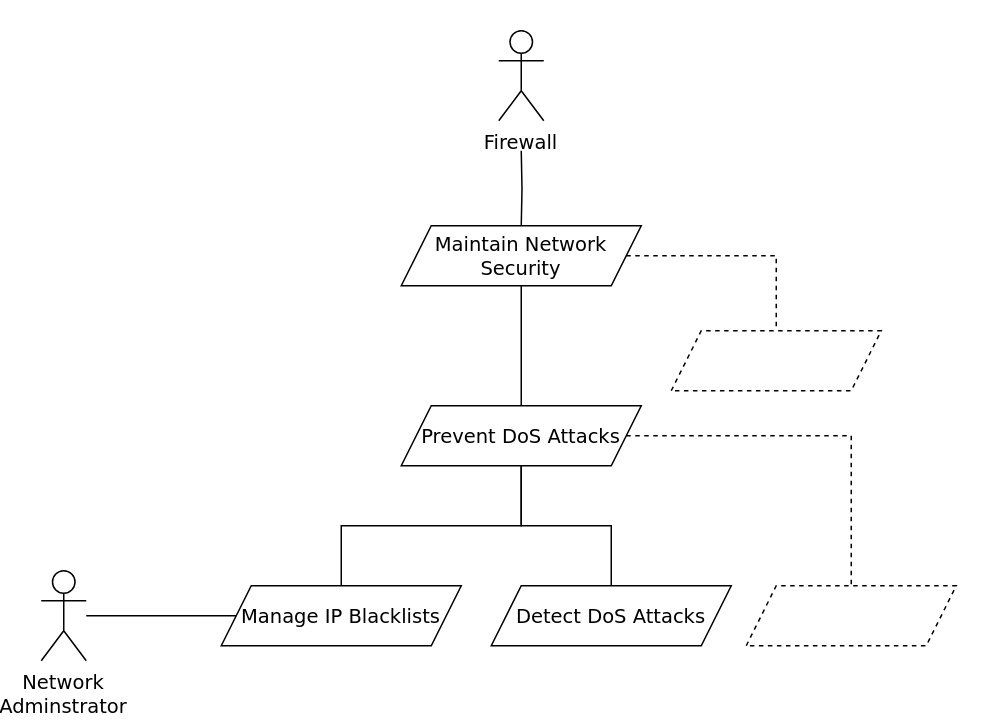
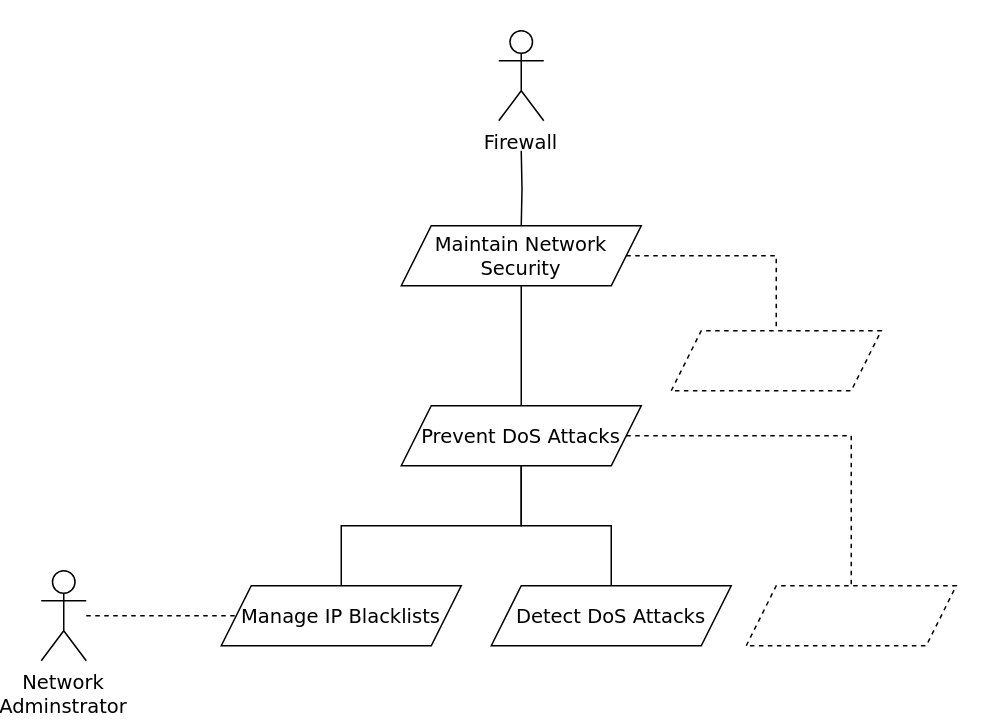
(162, 616) -> (162, 616)
